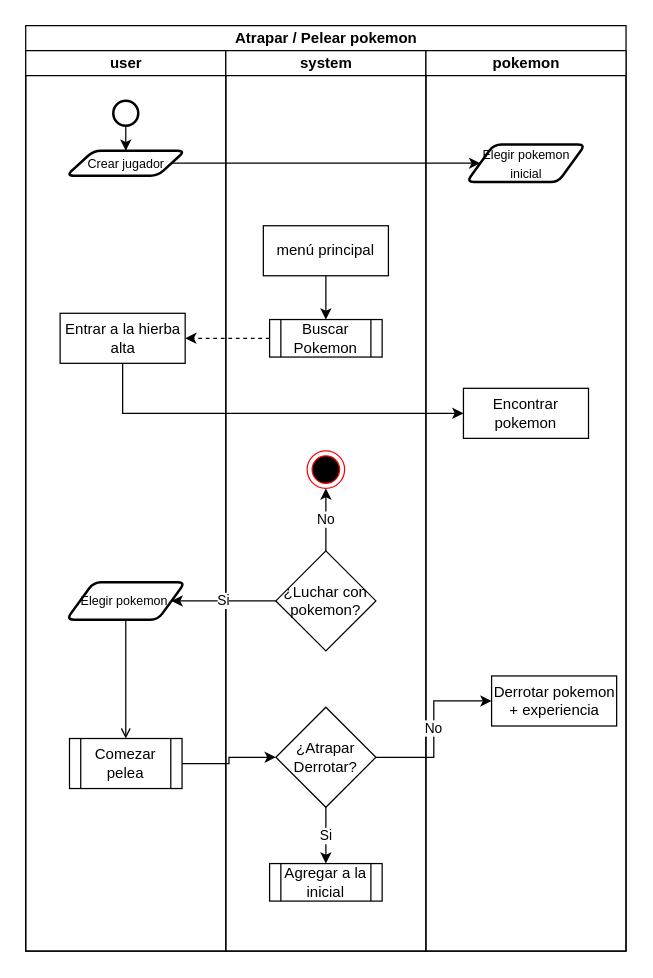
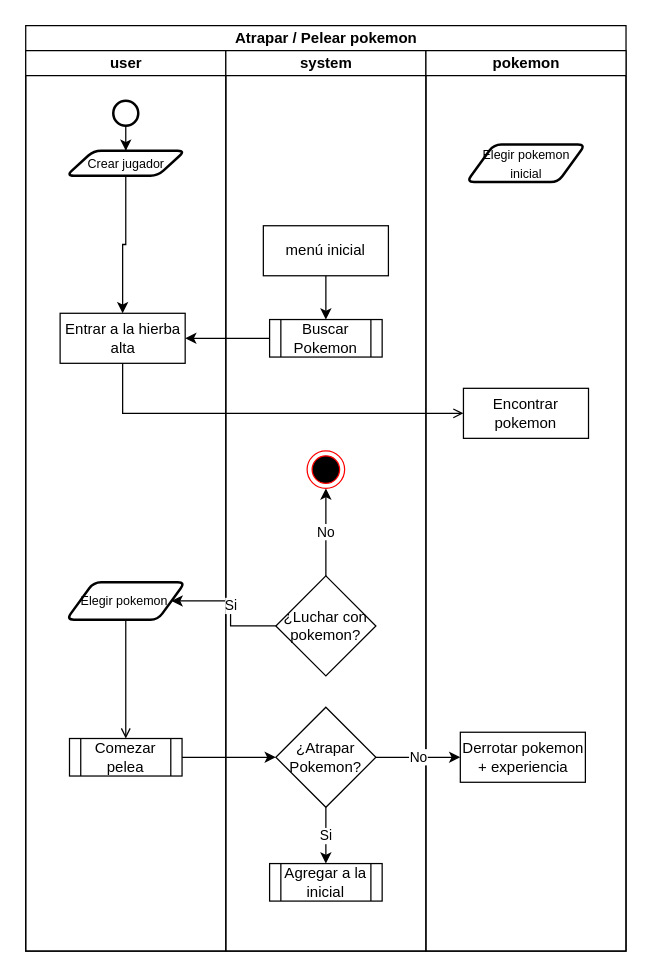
(322, 163) -> (126, 241)
(326, 251) -> (326, 251)
(230, 338) -> (230, 338)
(453, 413) -> (456, 413)
(326, 601) -> (326, 626)
(554, 701) -> (523, 757)
(326, 757) -> (326, 757)
(126, 763) -> (126, 757)
